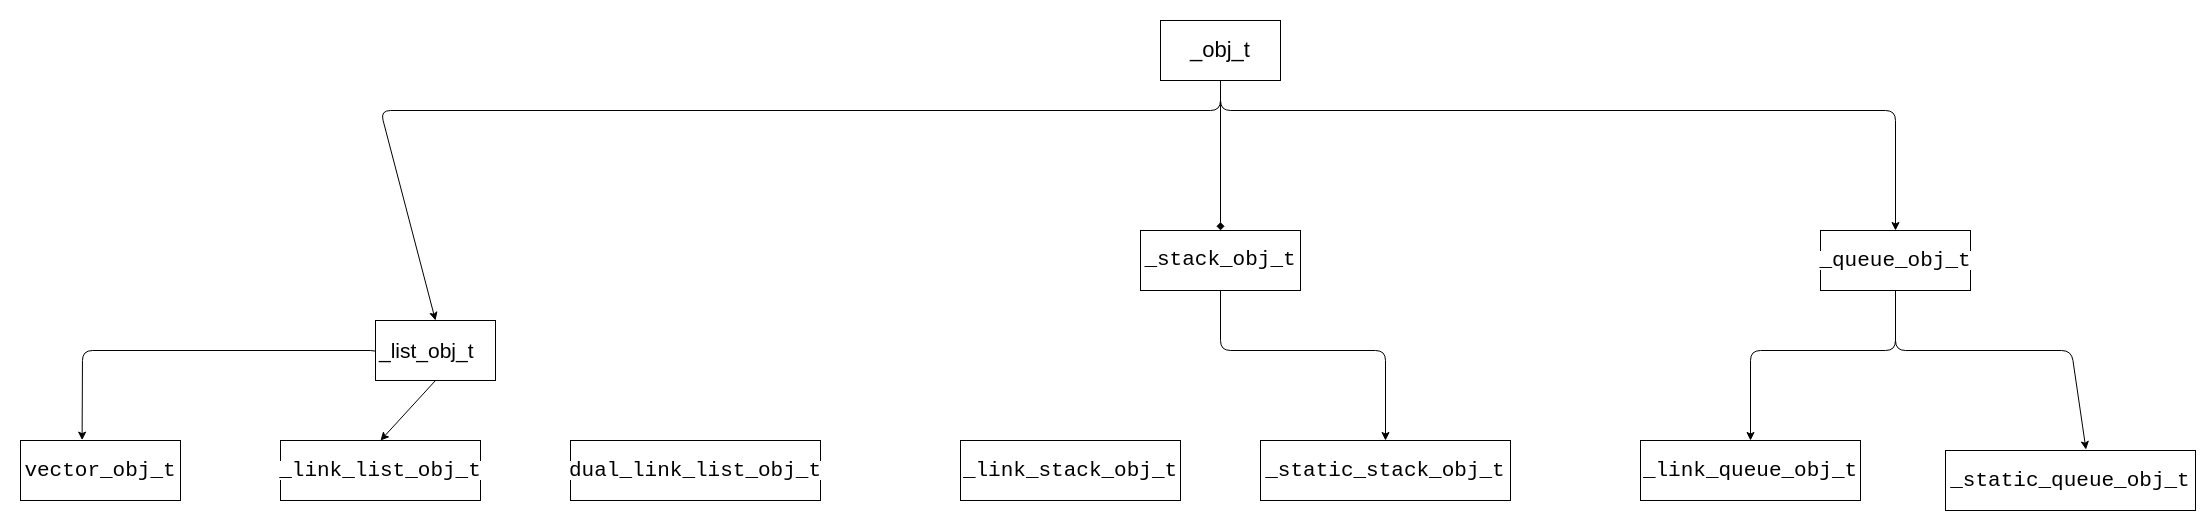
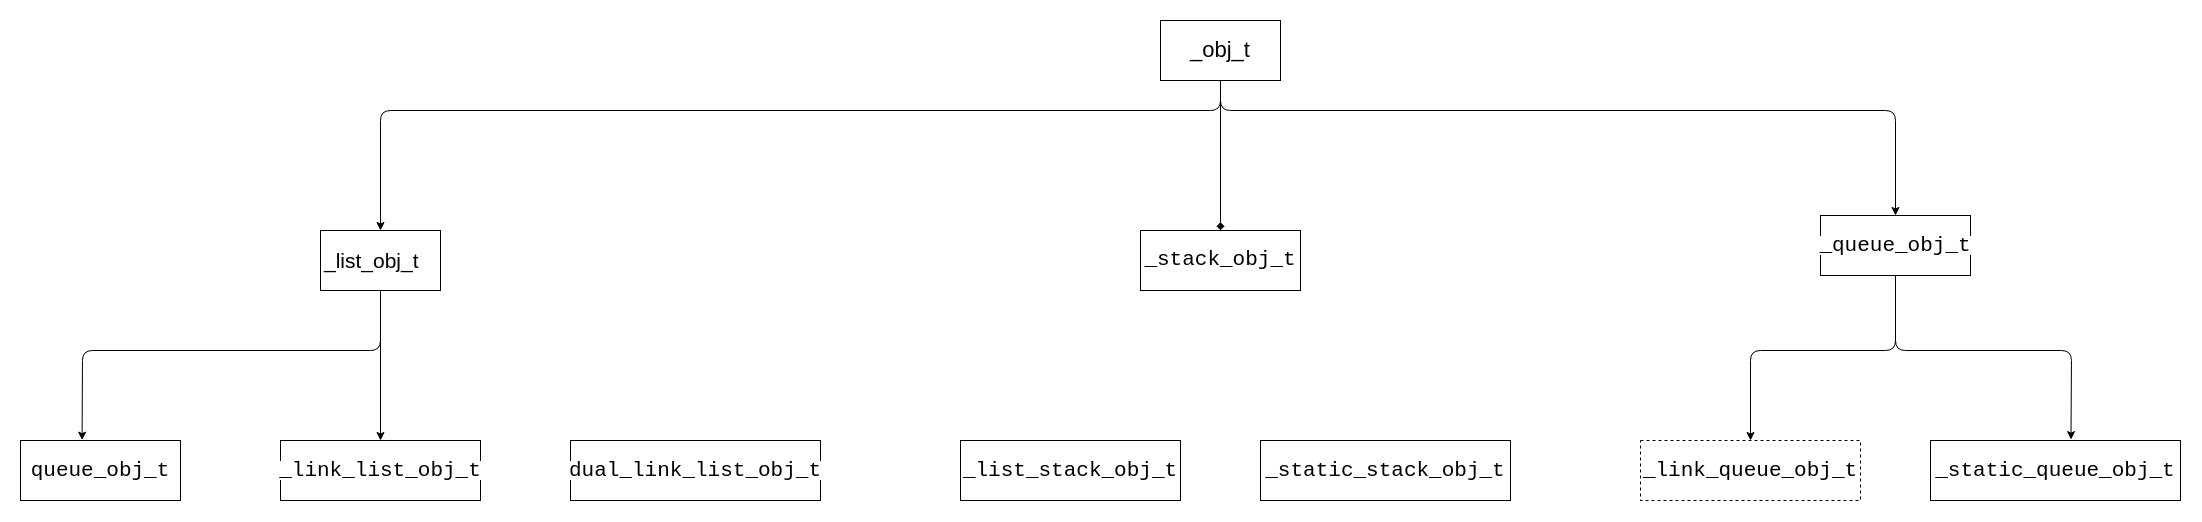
(1896, 261) -> (1896, 246)
(436, 351) -> (381, 261)
(1315, 351) -> none
(101, 471) -> (101, 471)
(1071, 471) -> (1071, 471)
(1751, 471) -> (1751, 471)
(2071, 481) -> (2056, 471)
